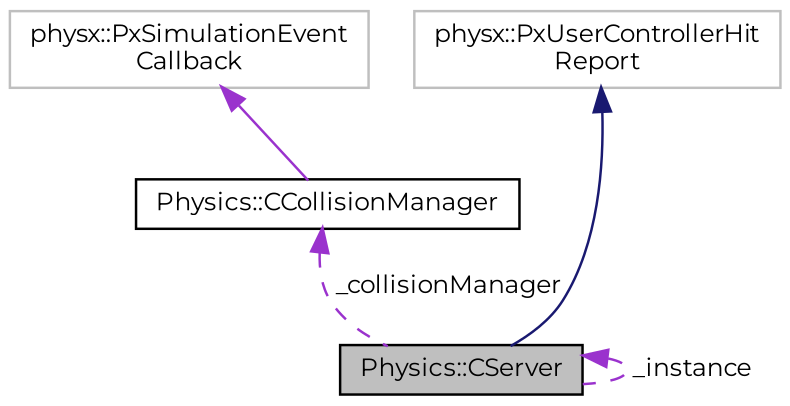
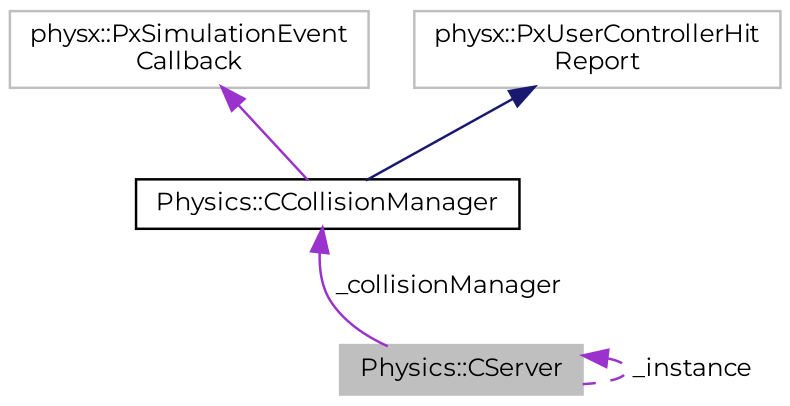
(588, 243) -> (439, 140)
(338, 310) -> (338, 310)
(461, 370) -> (461, 370)
